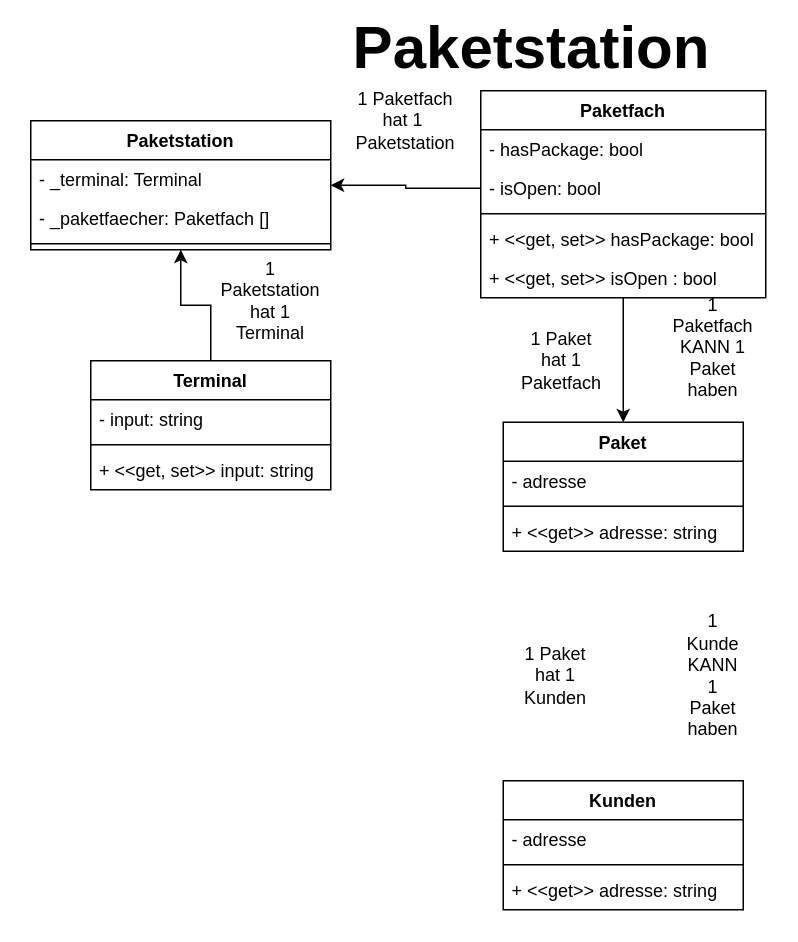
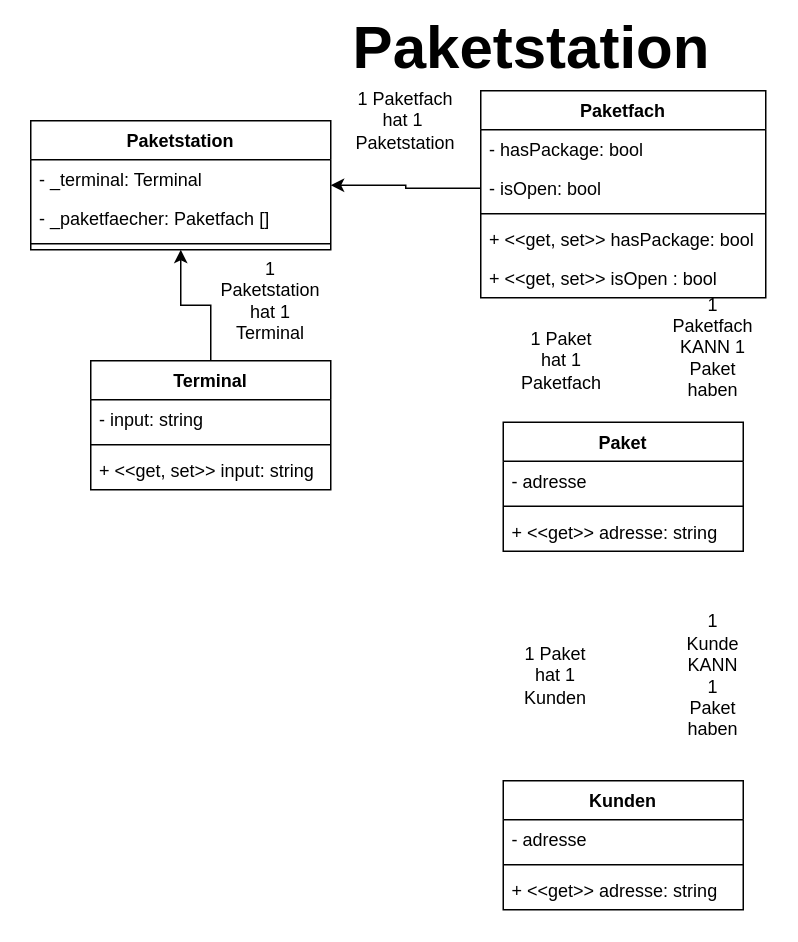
(623, 356) -> none
